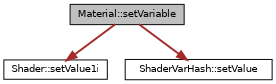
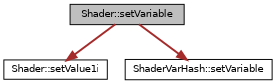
(127, 14) -> (127, 14)
(199, 70) -> (199, 70)
